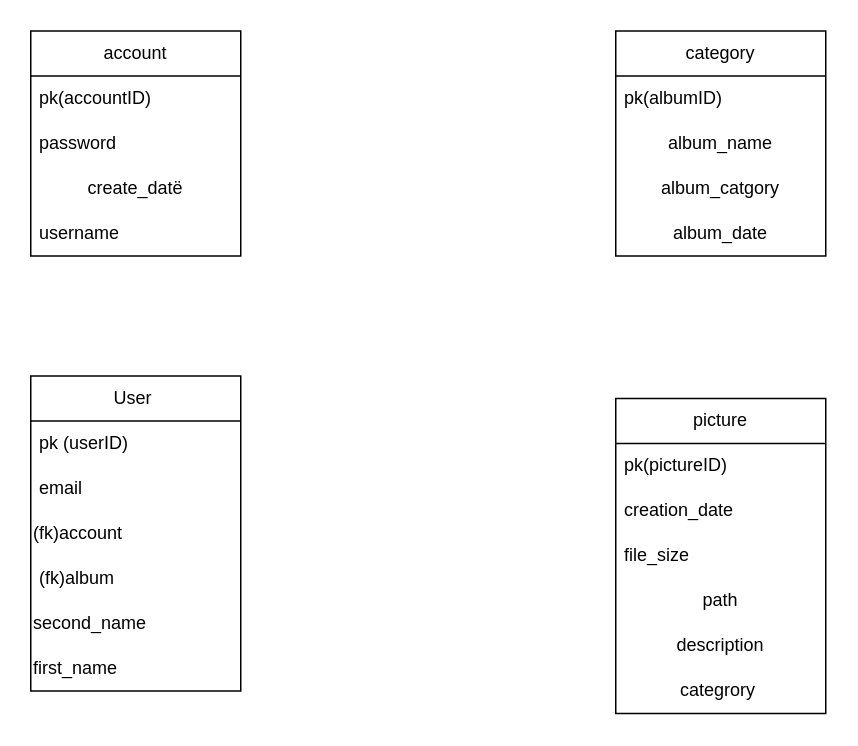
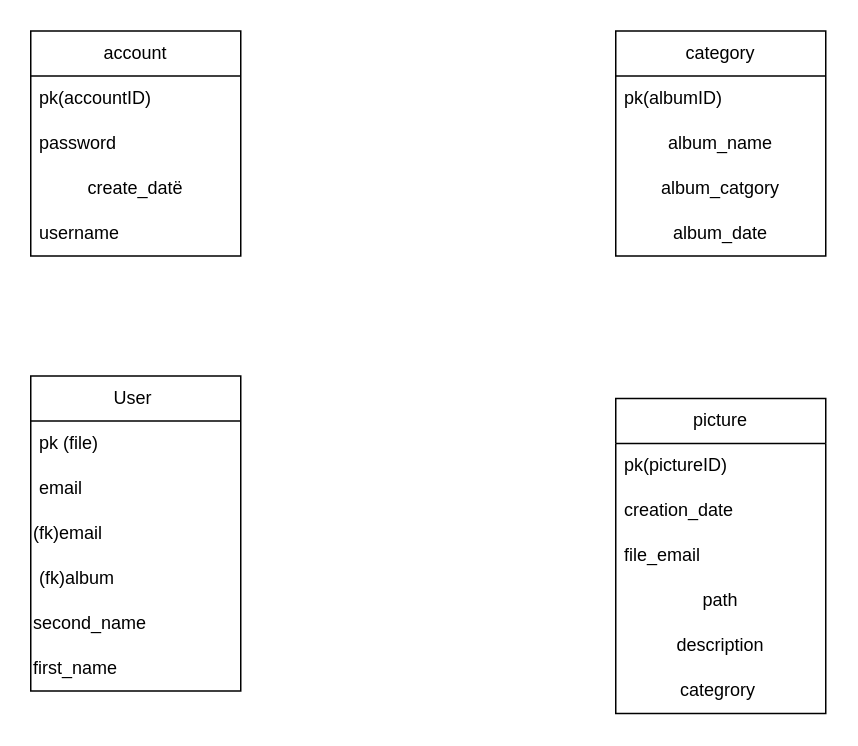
(93, 443) -> (78, 443)
(89, 533) -> (74, 533)
(663, 556) -> (666, 556)
